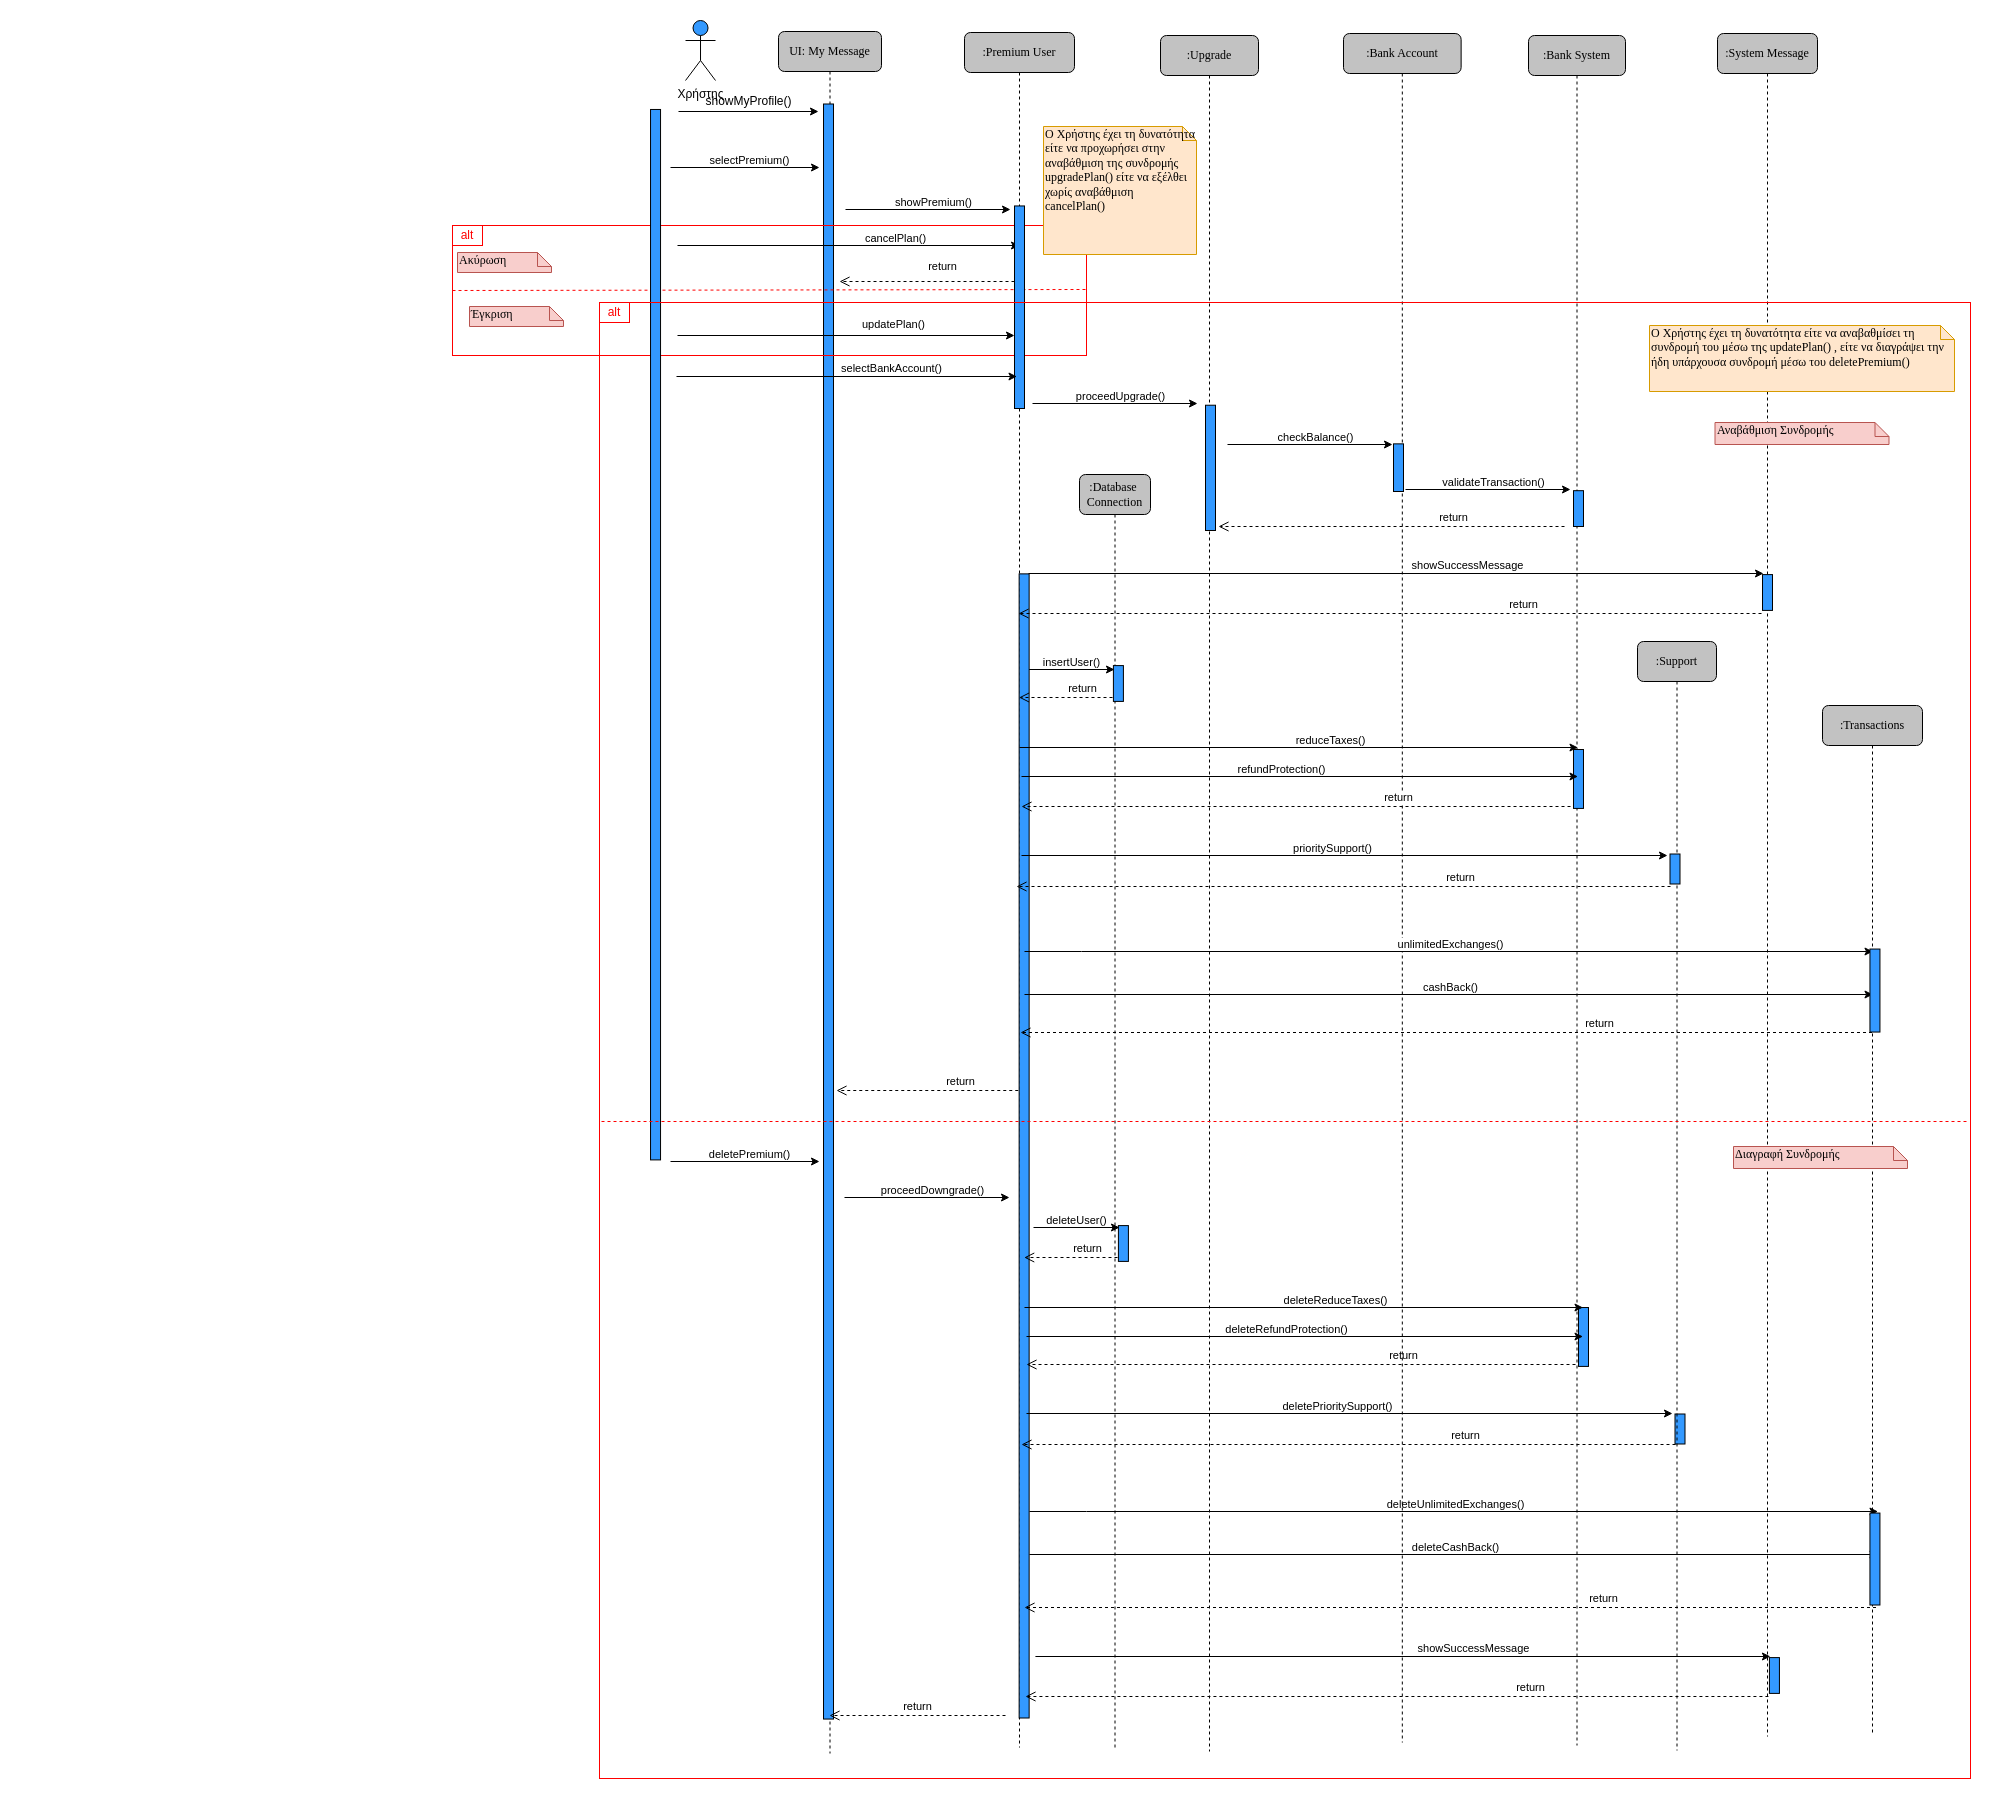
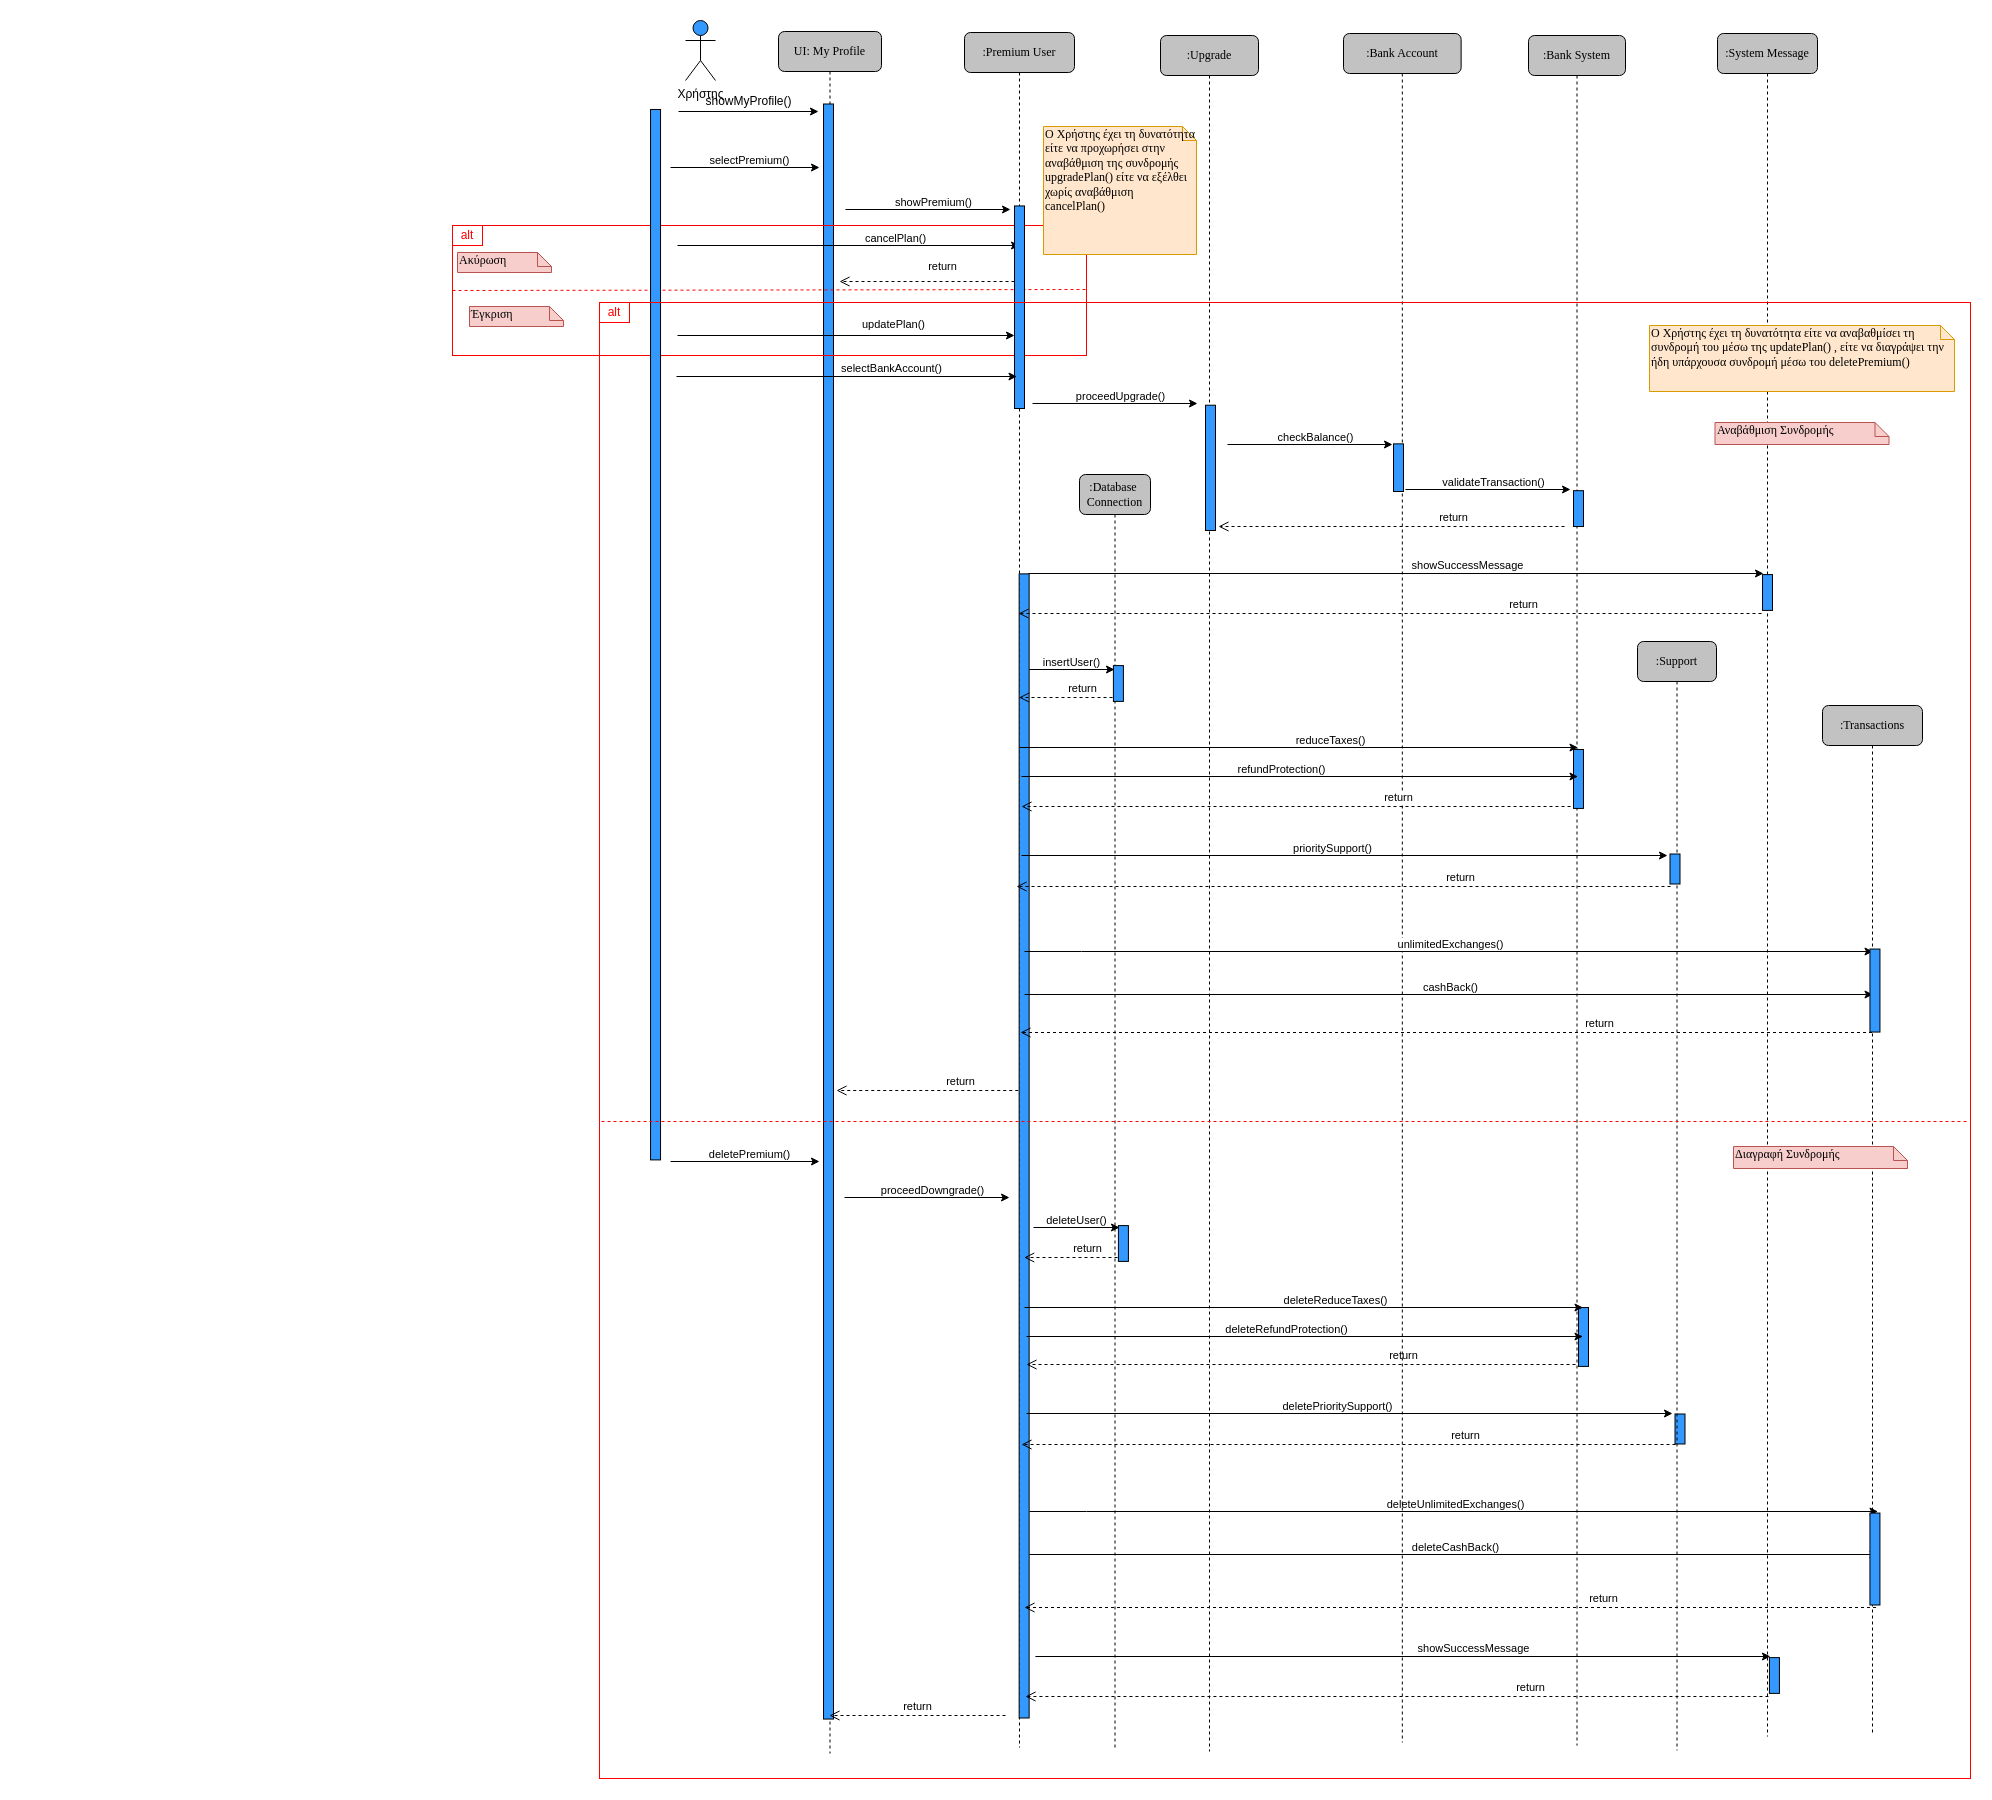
(830, 52) -> (830, 52)
